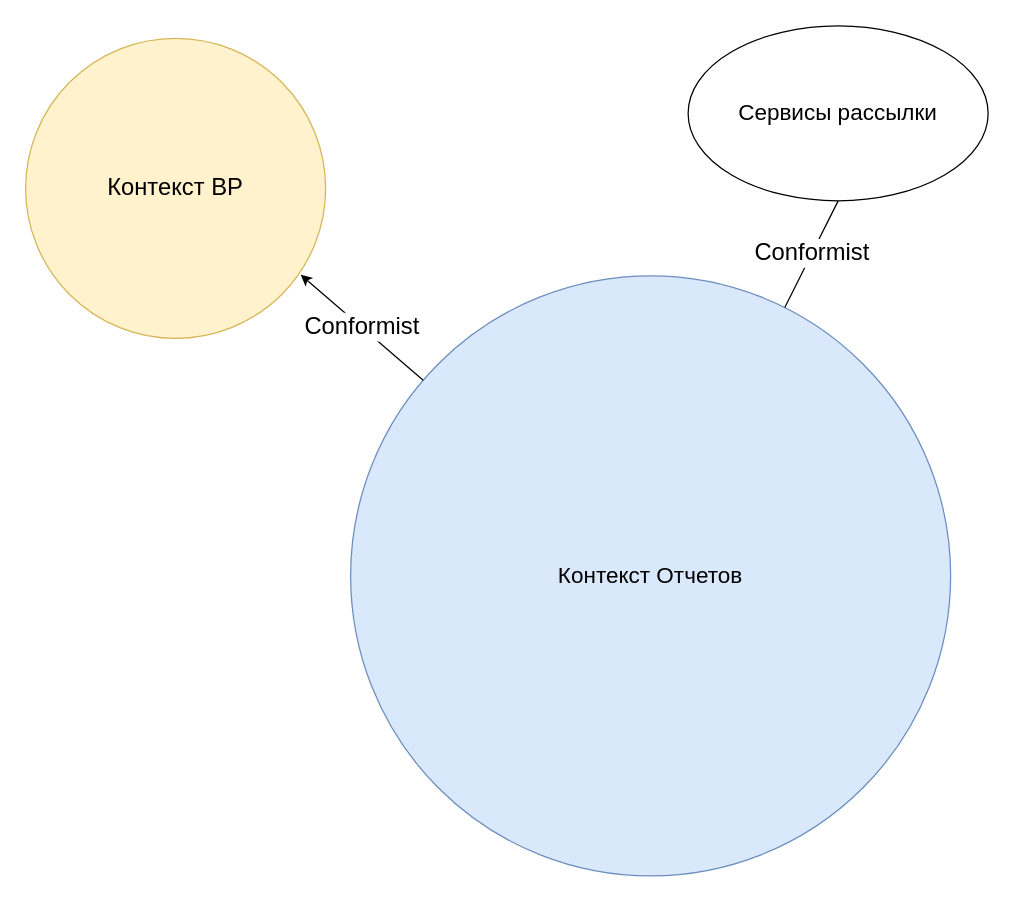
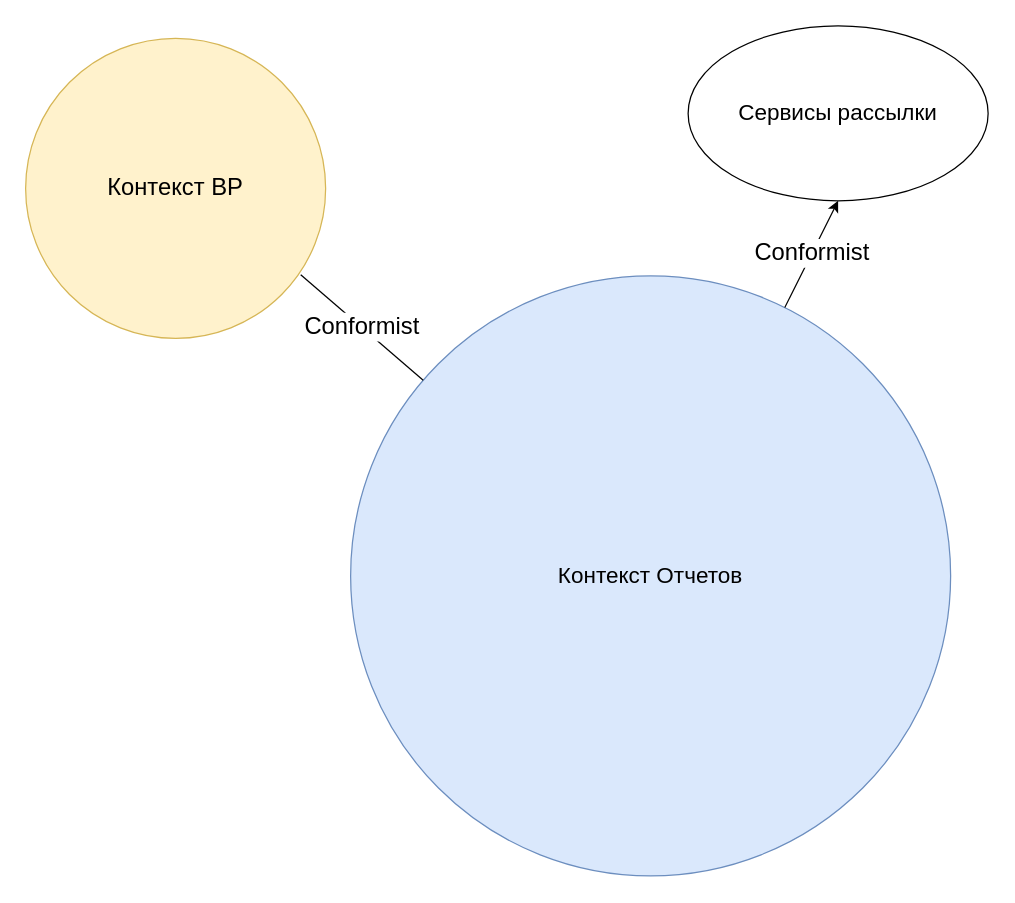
(835, 207) -> (834, 210)
(308, 280) -> (305, 278)
